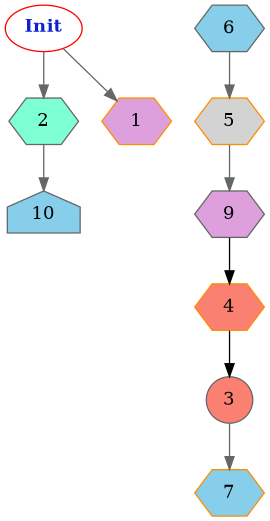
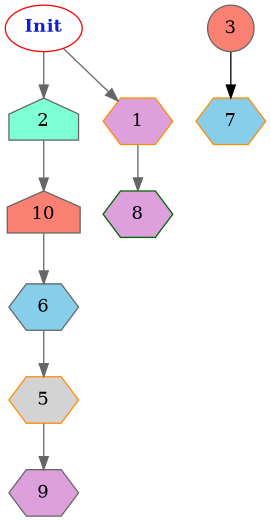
(44, 121) -> (44, 121)
(44, 214) -> (44, 214)
none -> (138, 214)
none -> (44, 252)
(230, 307) -> none
(230, 440) -> (231, 69)
